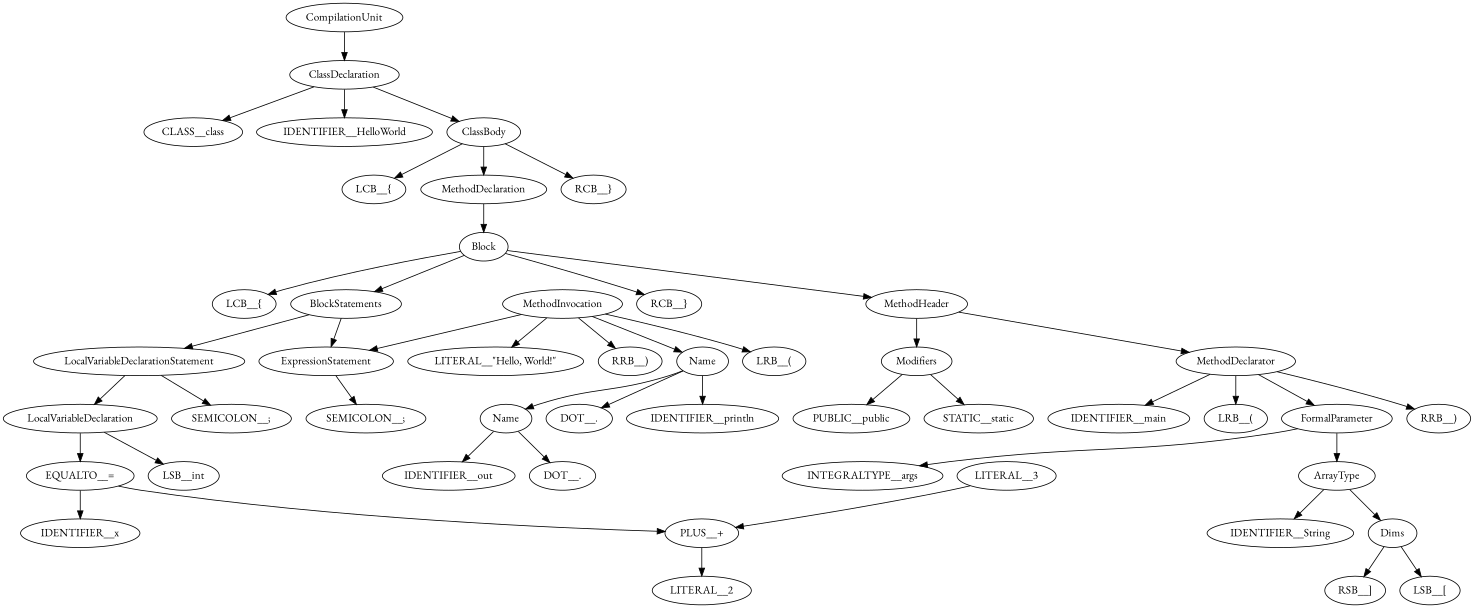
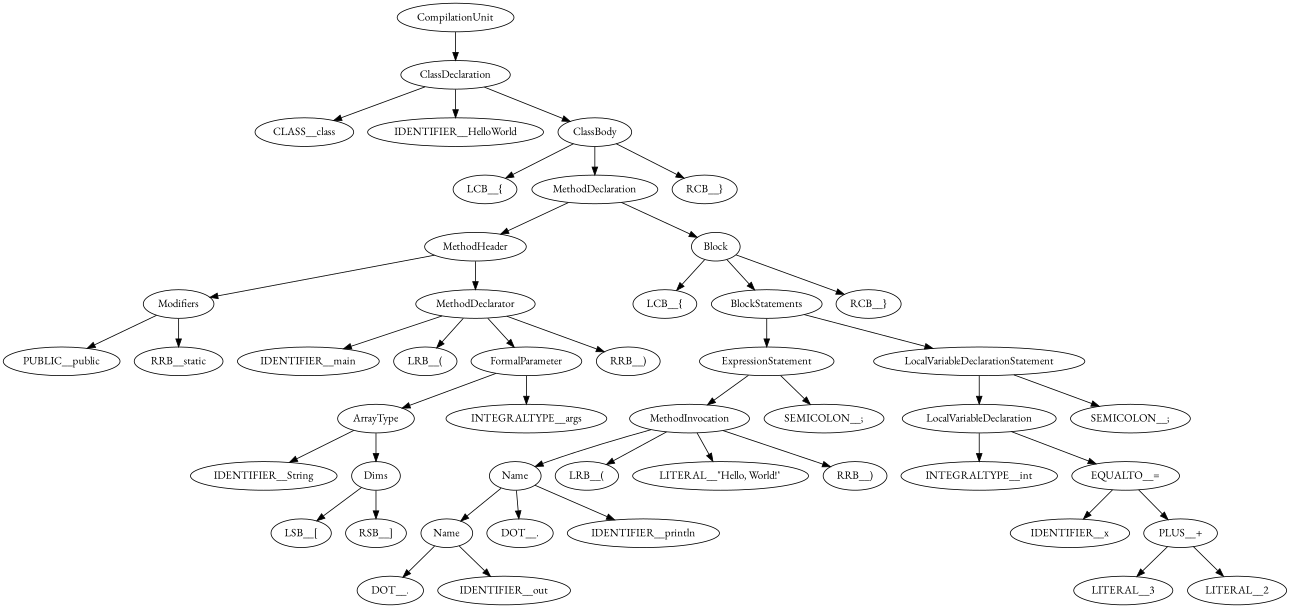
(685, 273) -> (538, 217)
(449, 331) -> (731, 388)
(979, 419) -> (179, 361)
(184, 476) -> (979, 476)
(857, 508) -> (1155, 559)
